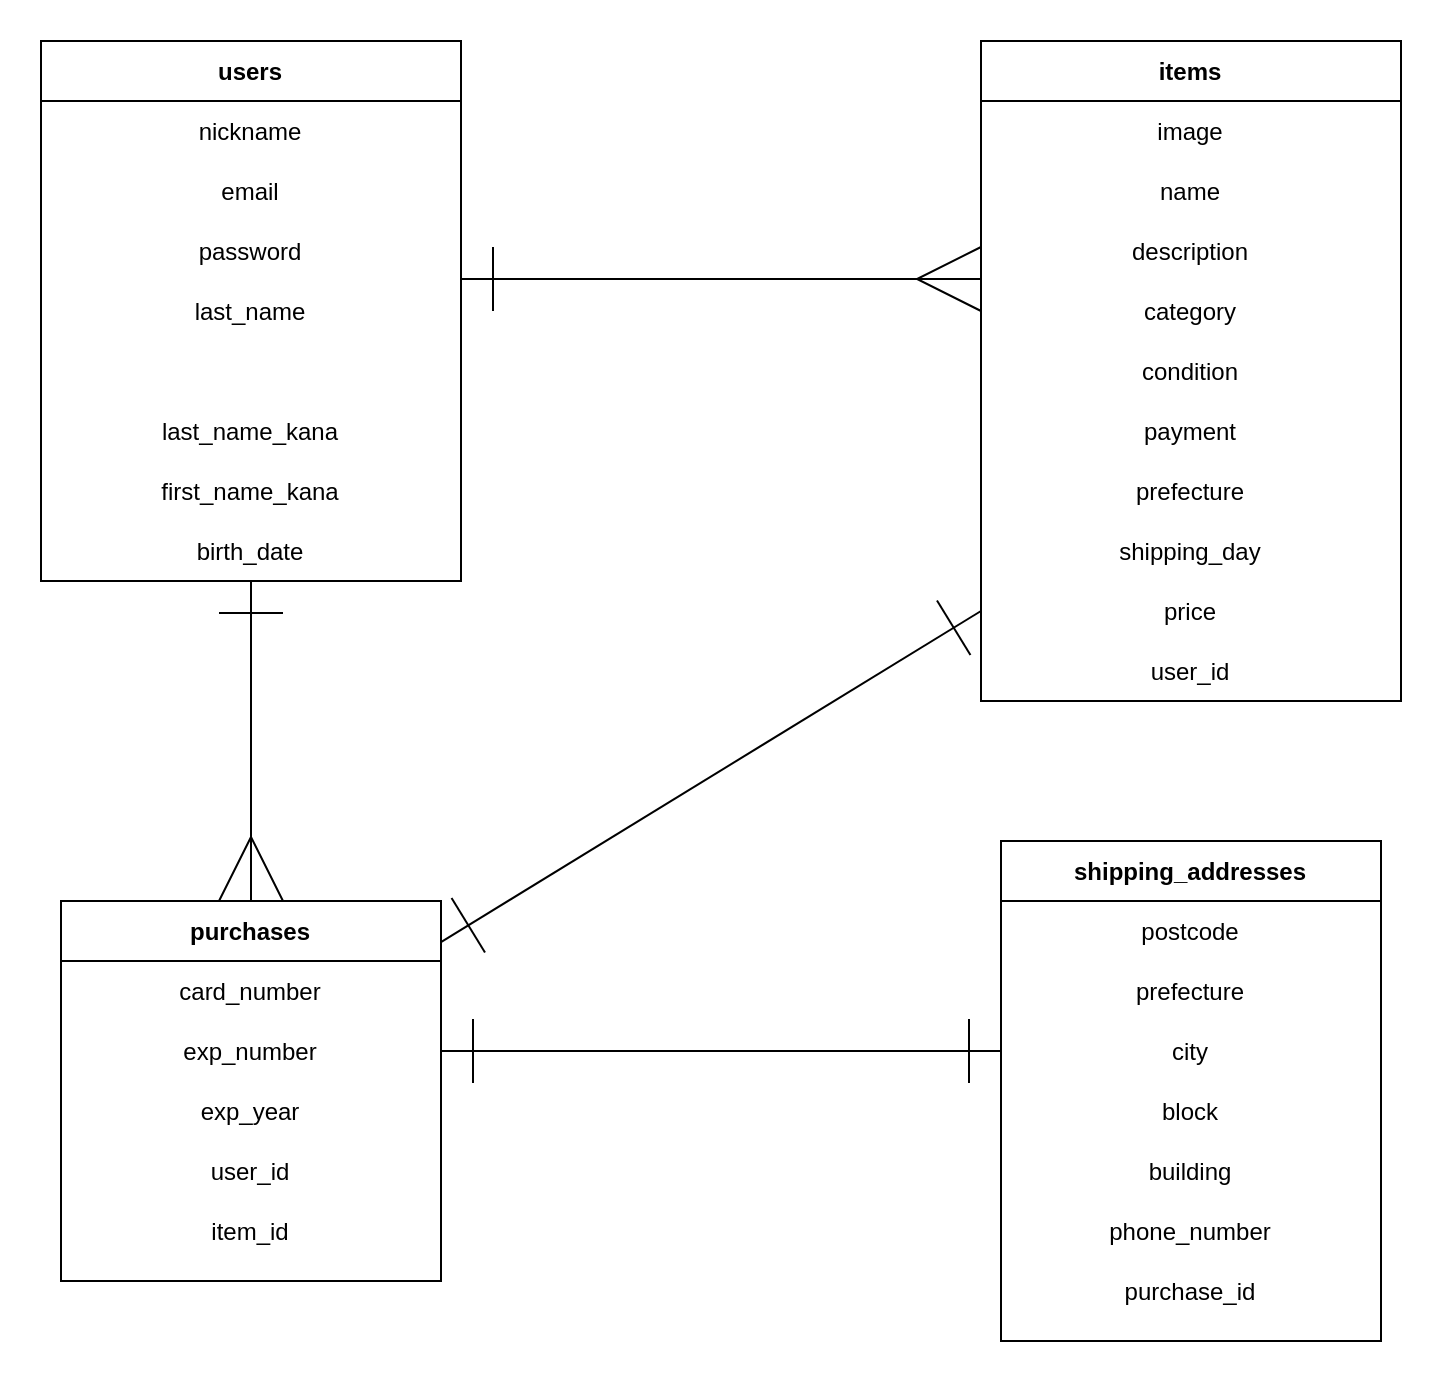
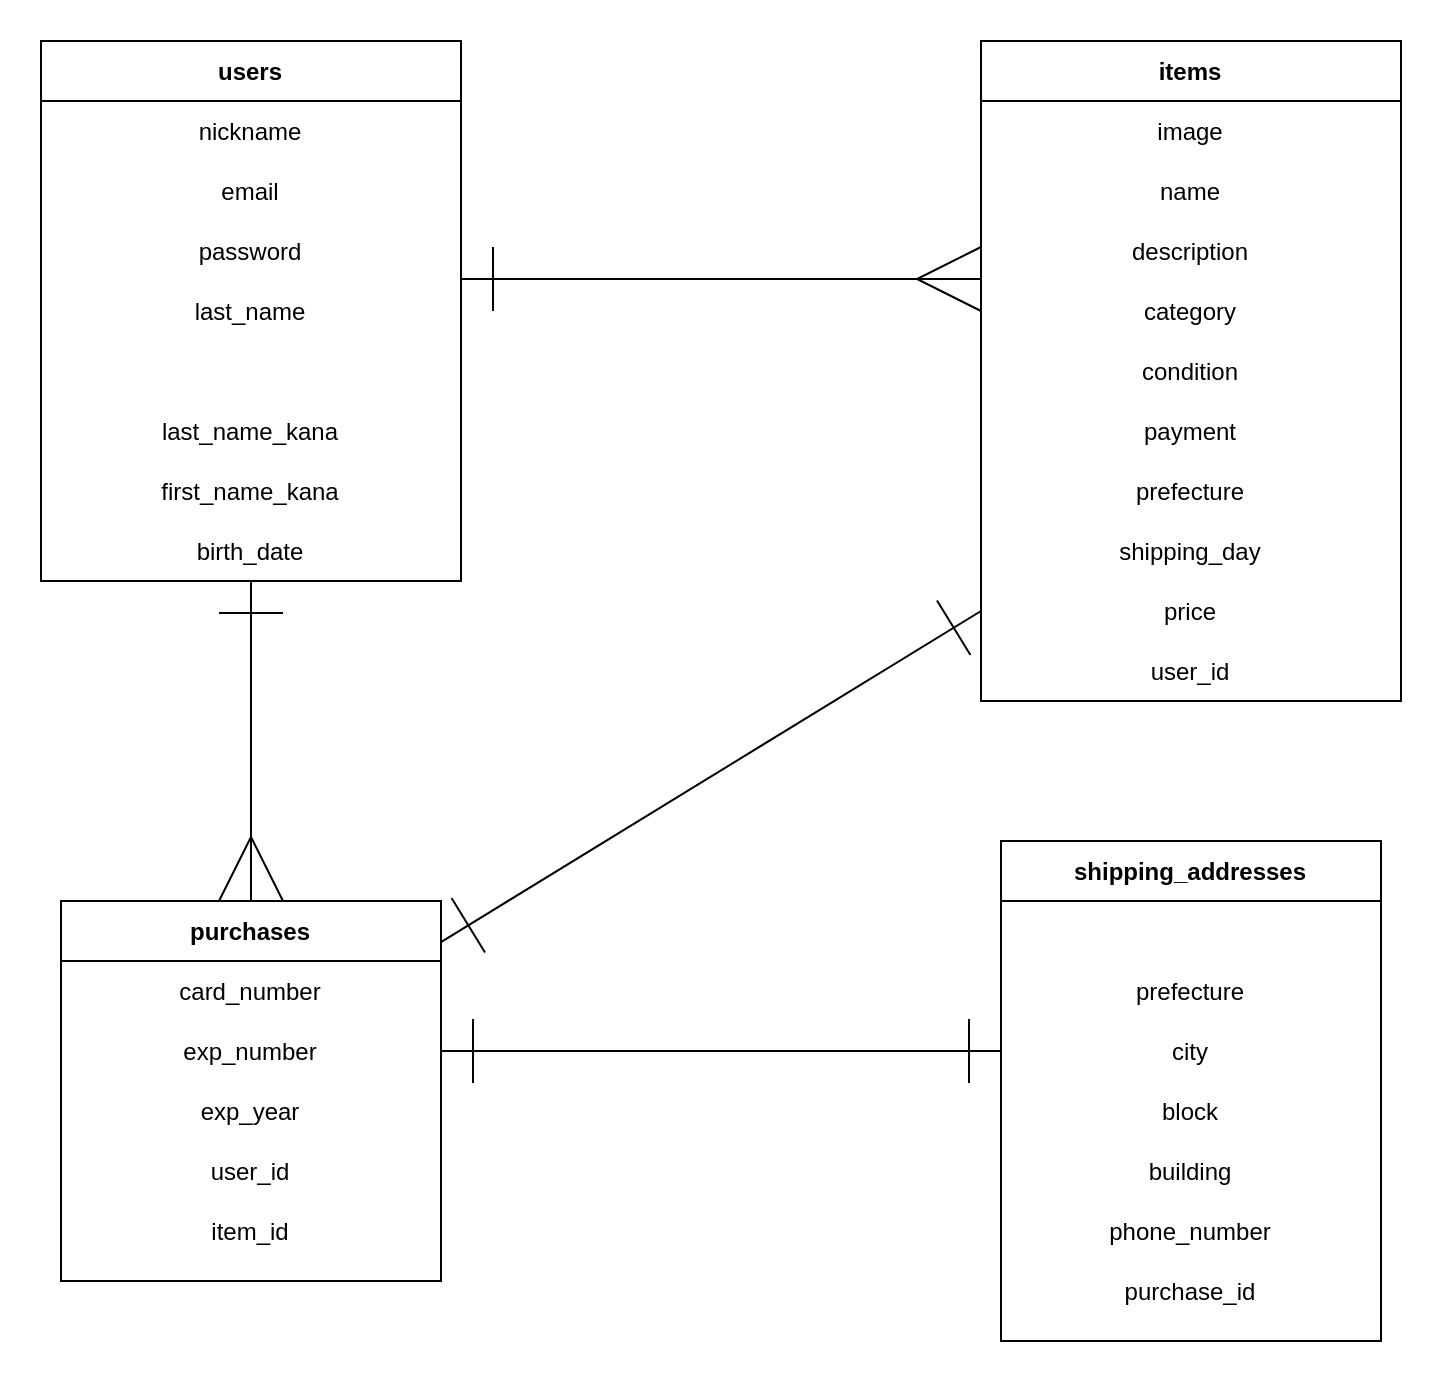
(1191, 931) -> none
